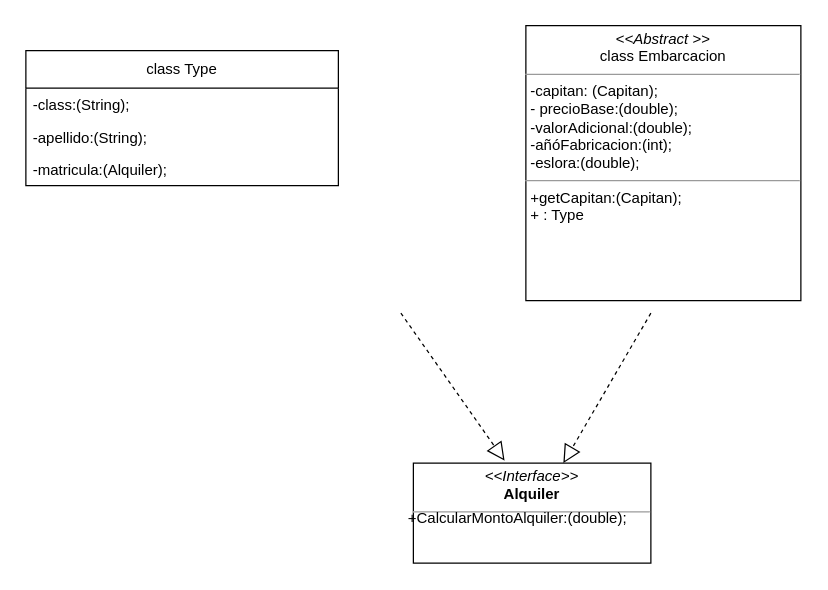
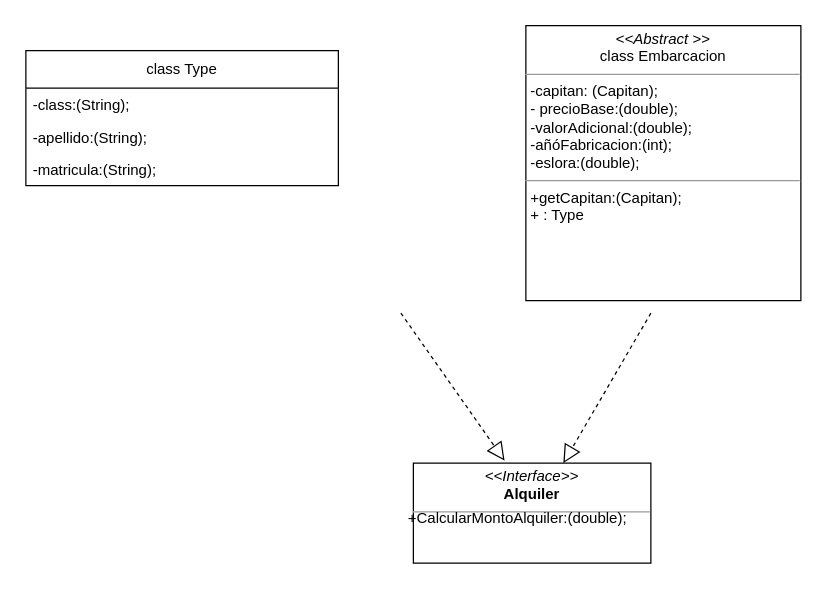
(112, 171) -> (107, 171)
